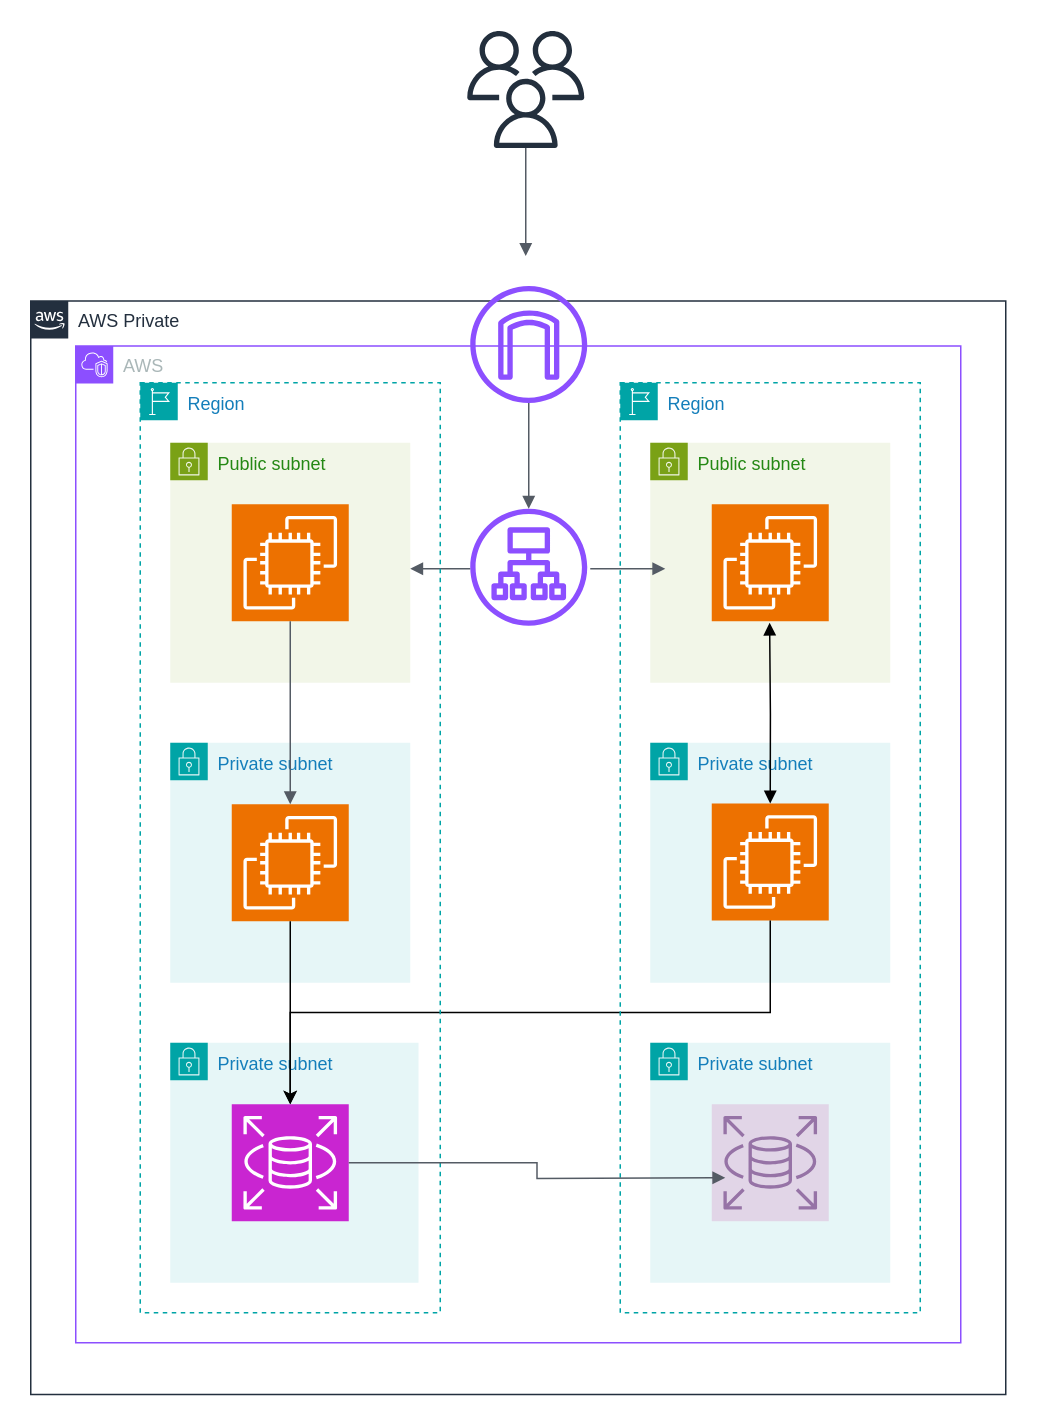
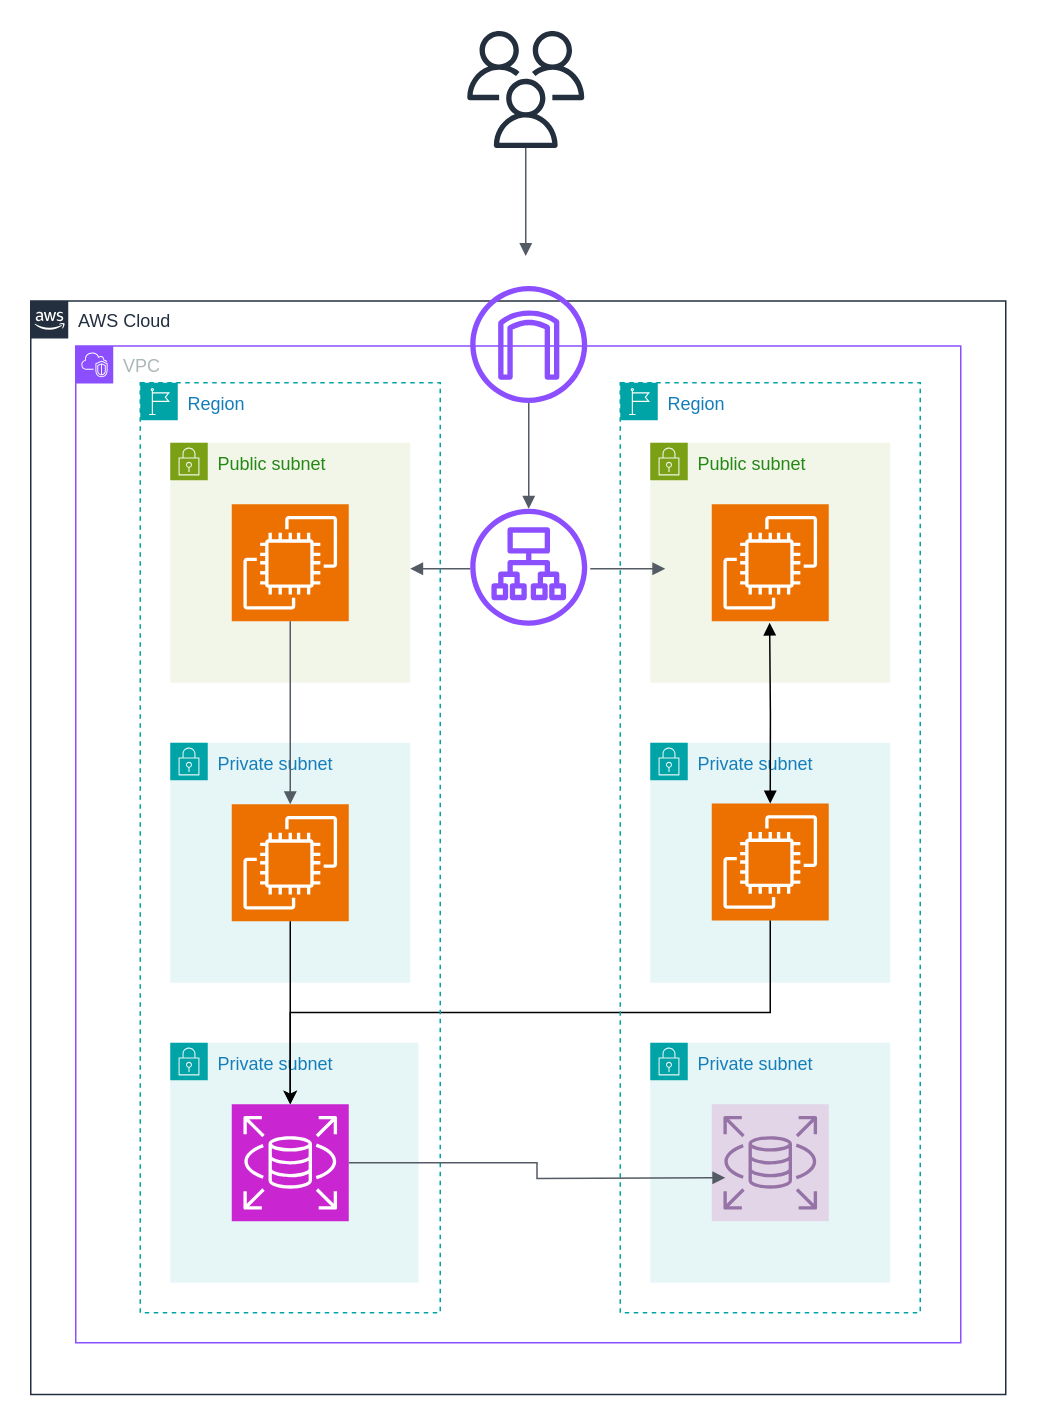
(130, 322) -> (119, 322)
(139, 367) -> (139, 367)
